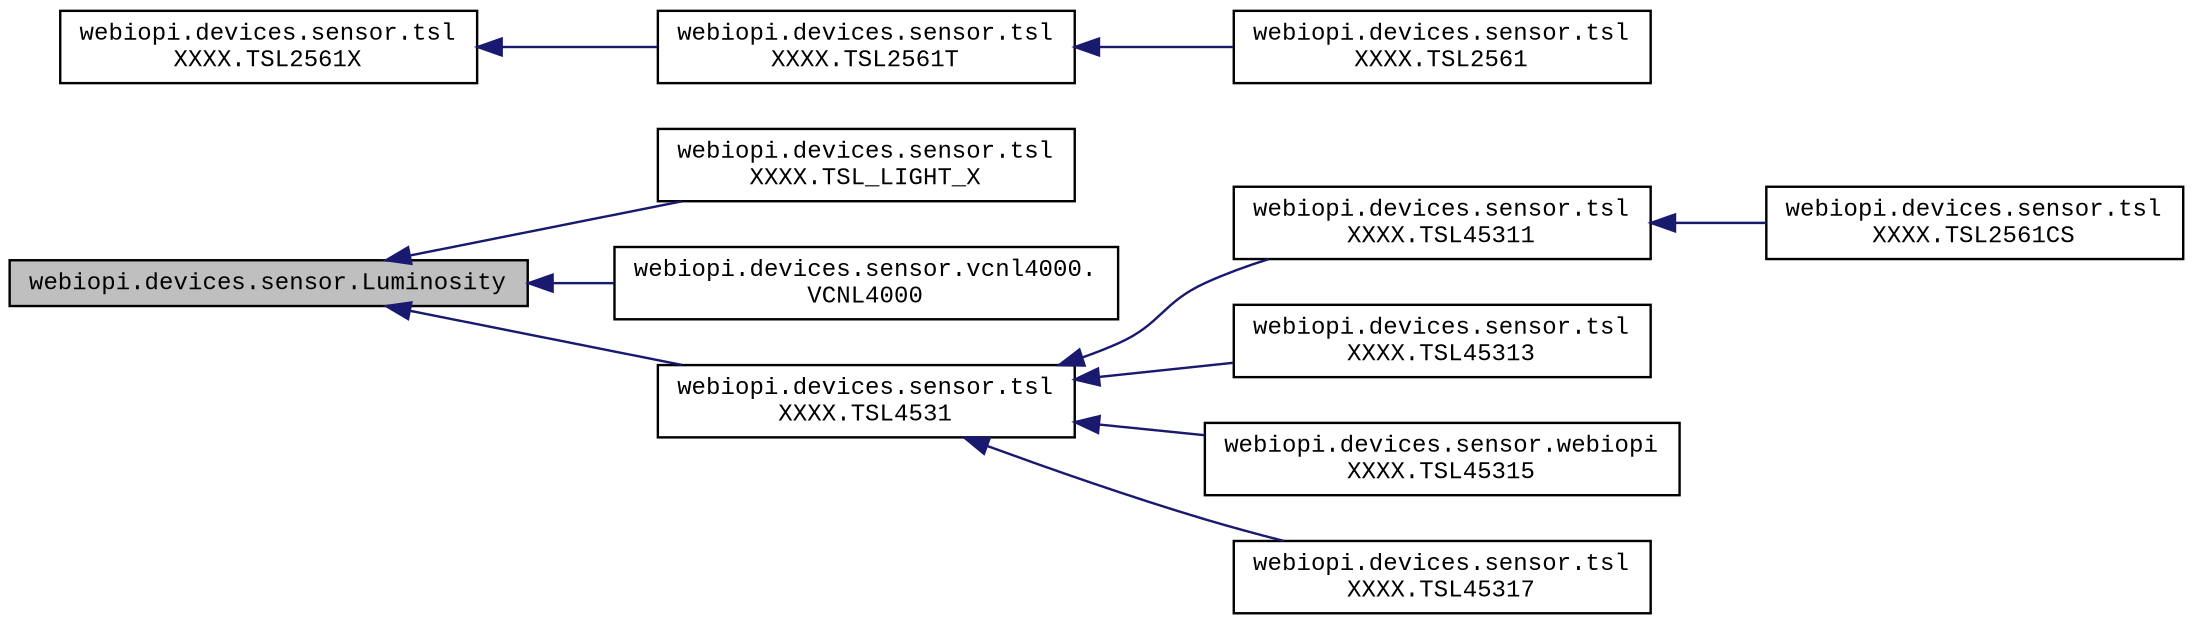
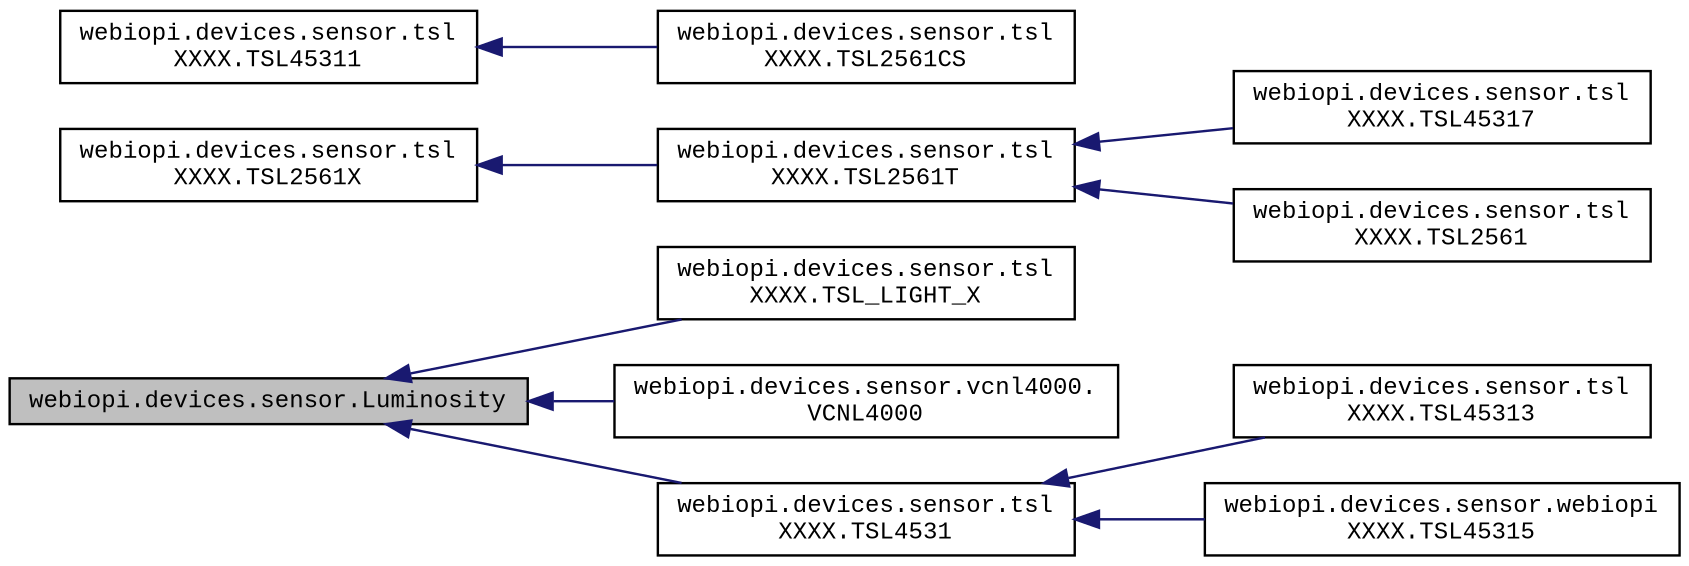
(1173, 303) -> none
(1134, 497) -> (1166, 135)
